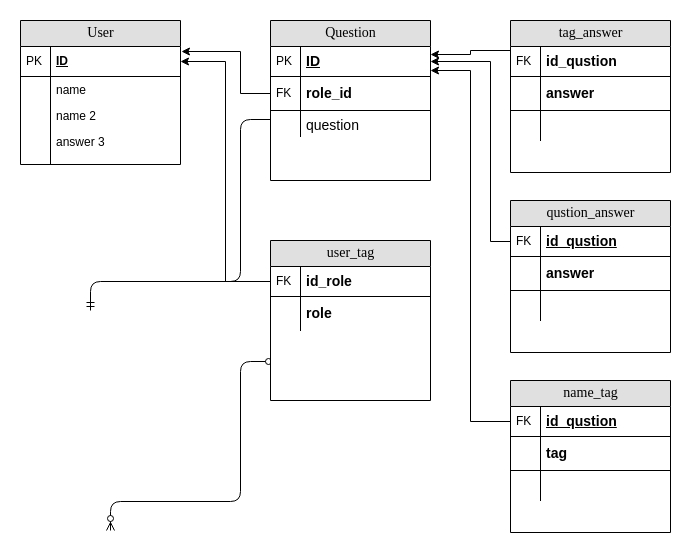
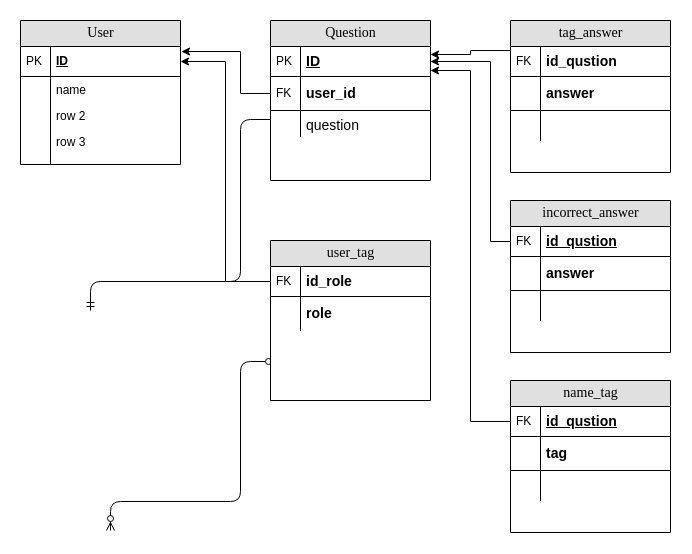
(330, 94) -> (332, 94)
(75, 117) -> (72, 117)
(82, 143) -> (72, 143)
(591, 214) -> (591, 214)
